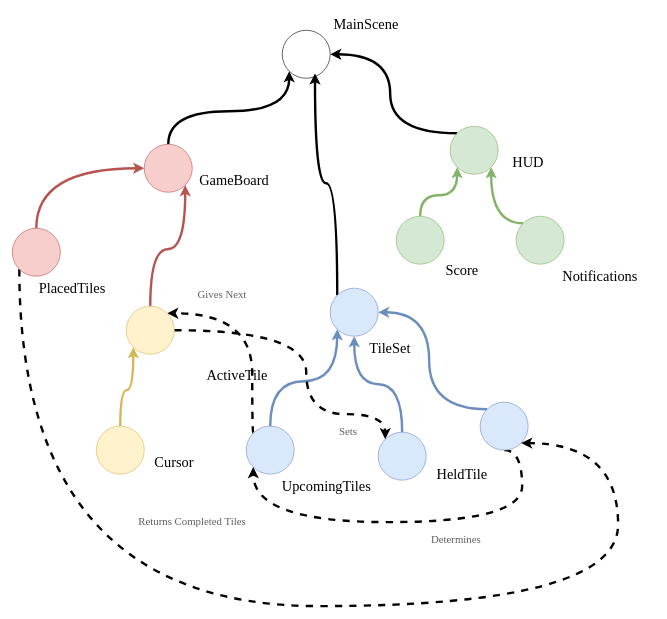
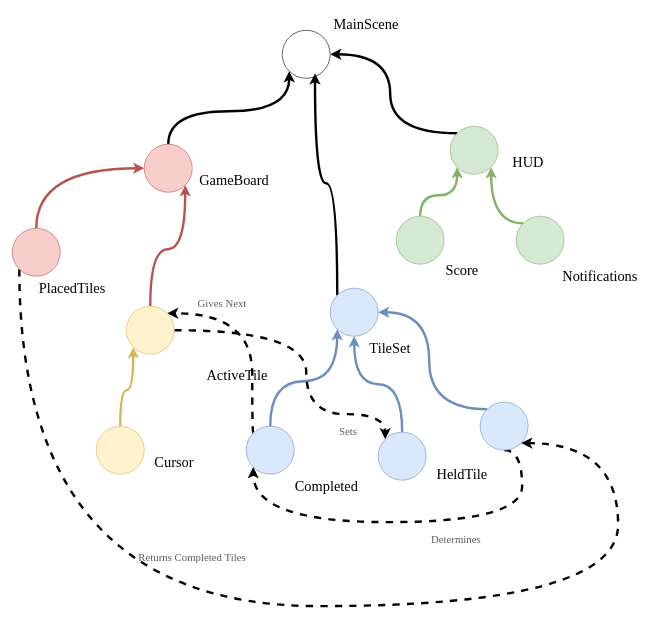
(222, 294) -> (222, 303)
(327, 486) -> (327, 486)
(192, 522) -> (192, 558)
